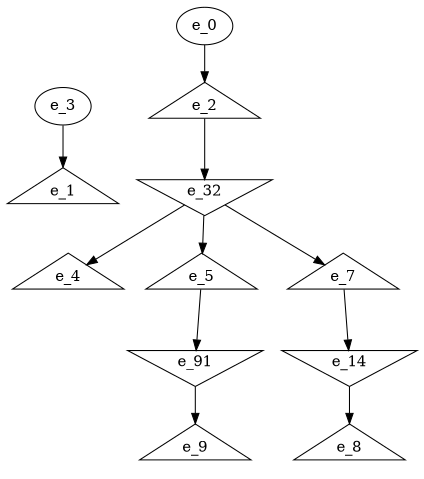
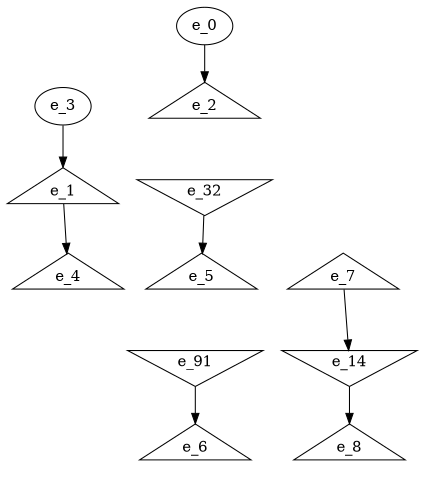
(205, 144) -> none
(140, 232) -> (65, 223)
(270, 232) -> none
(199, 315) -> none
(195, 448) -> (195, 448)
